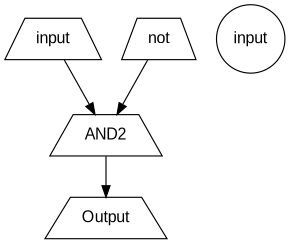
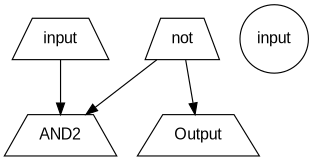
(106, 171) -> (189, 81)
